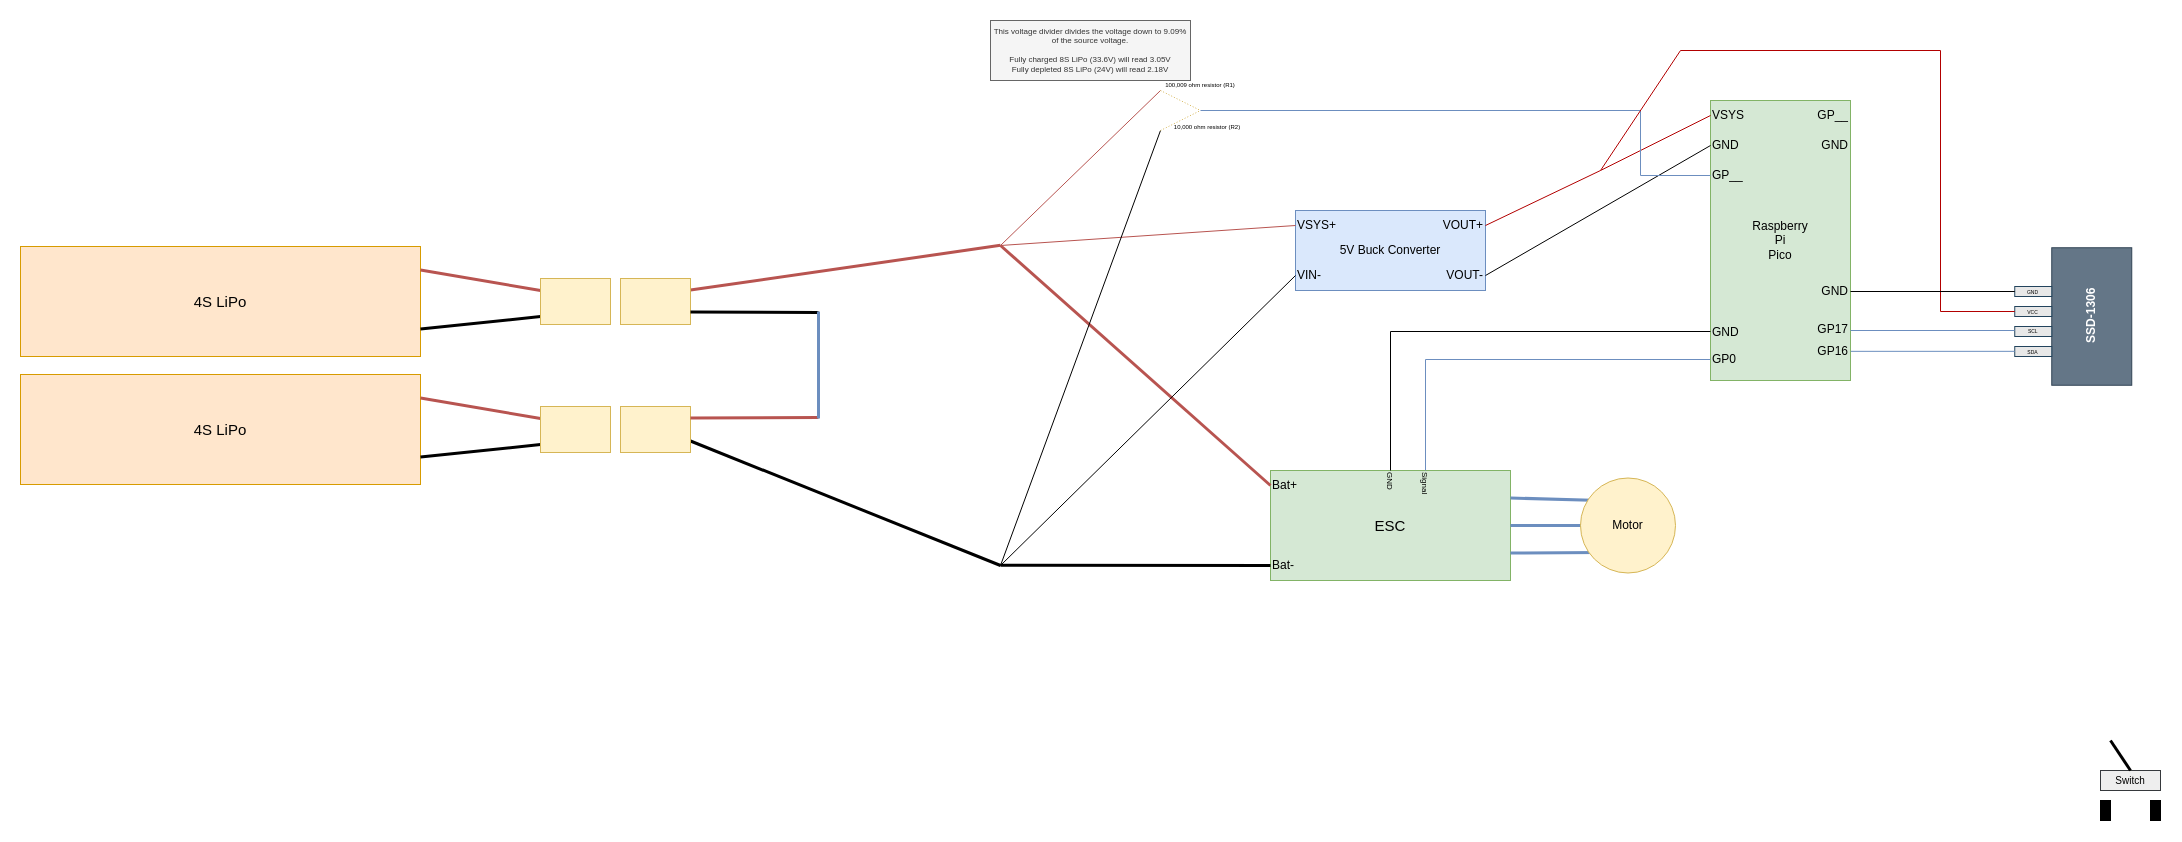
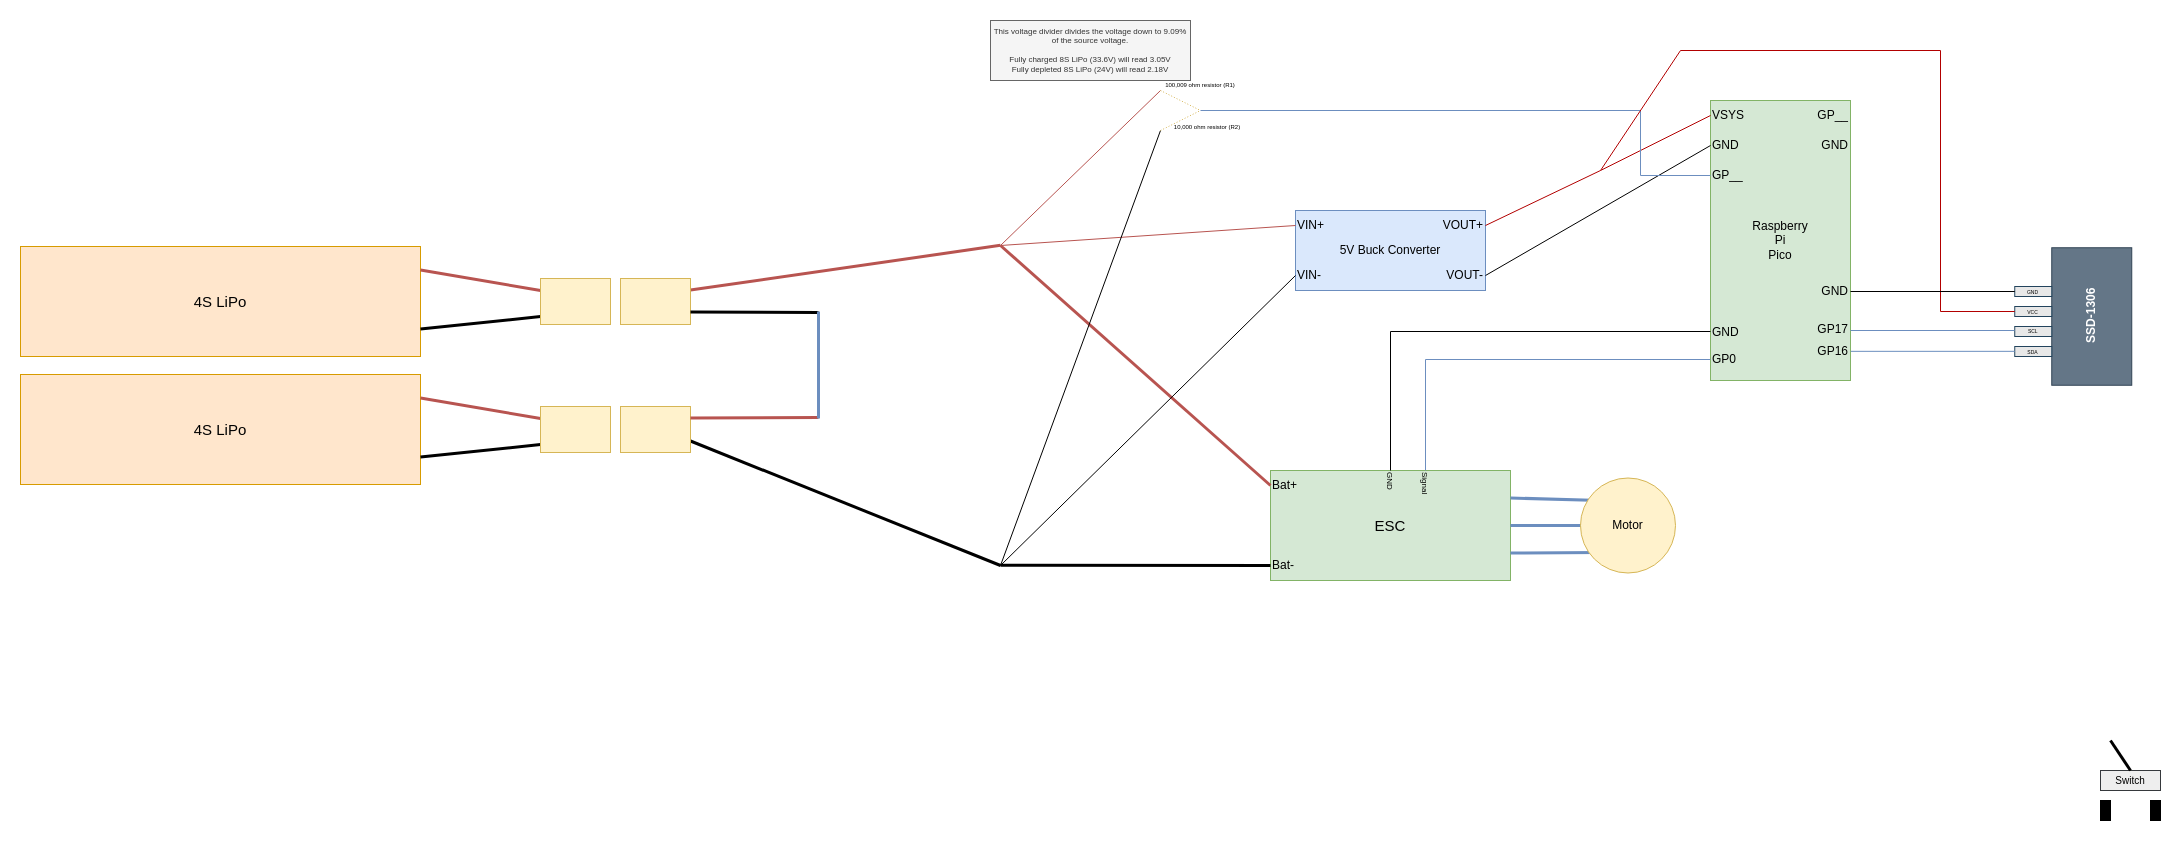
(1314, 226) -> (1311, 226)
